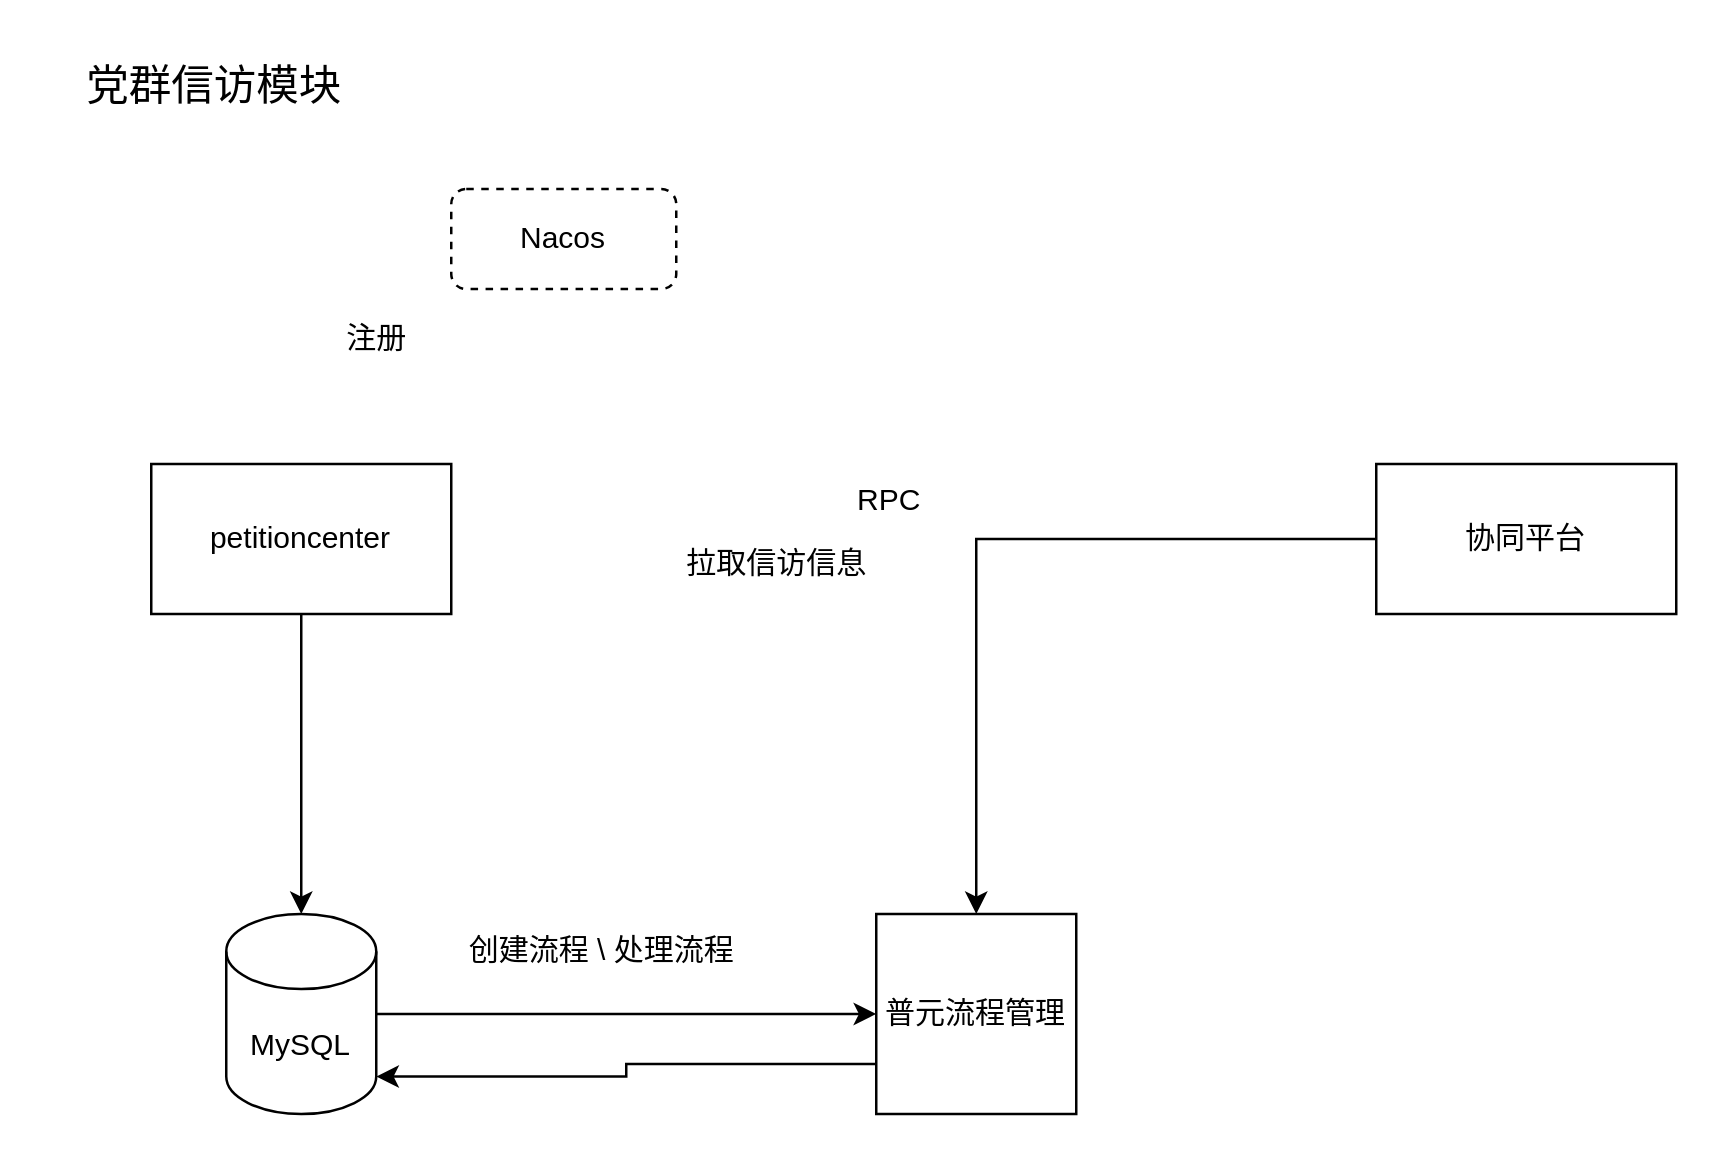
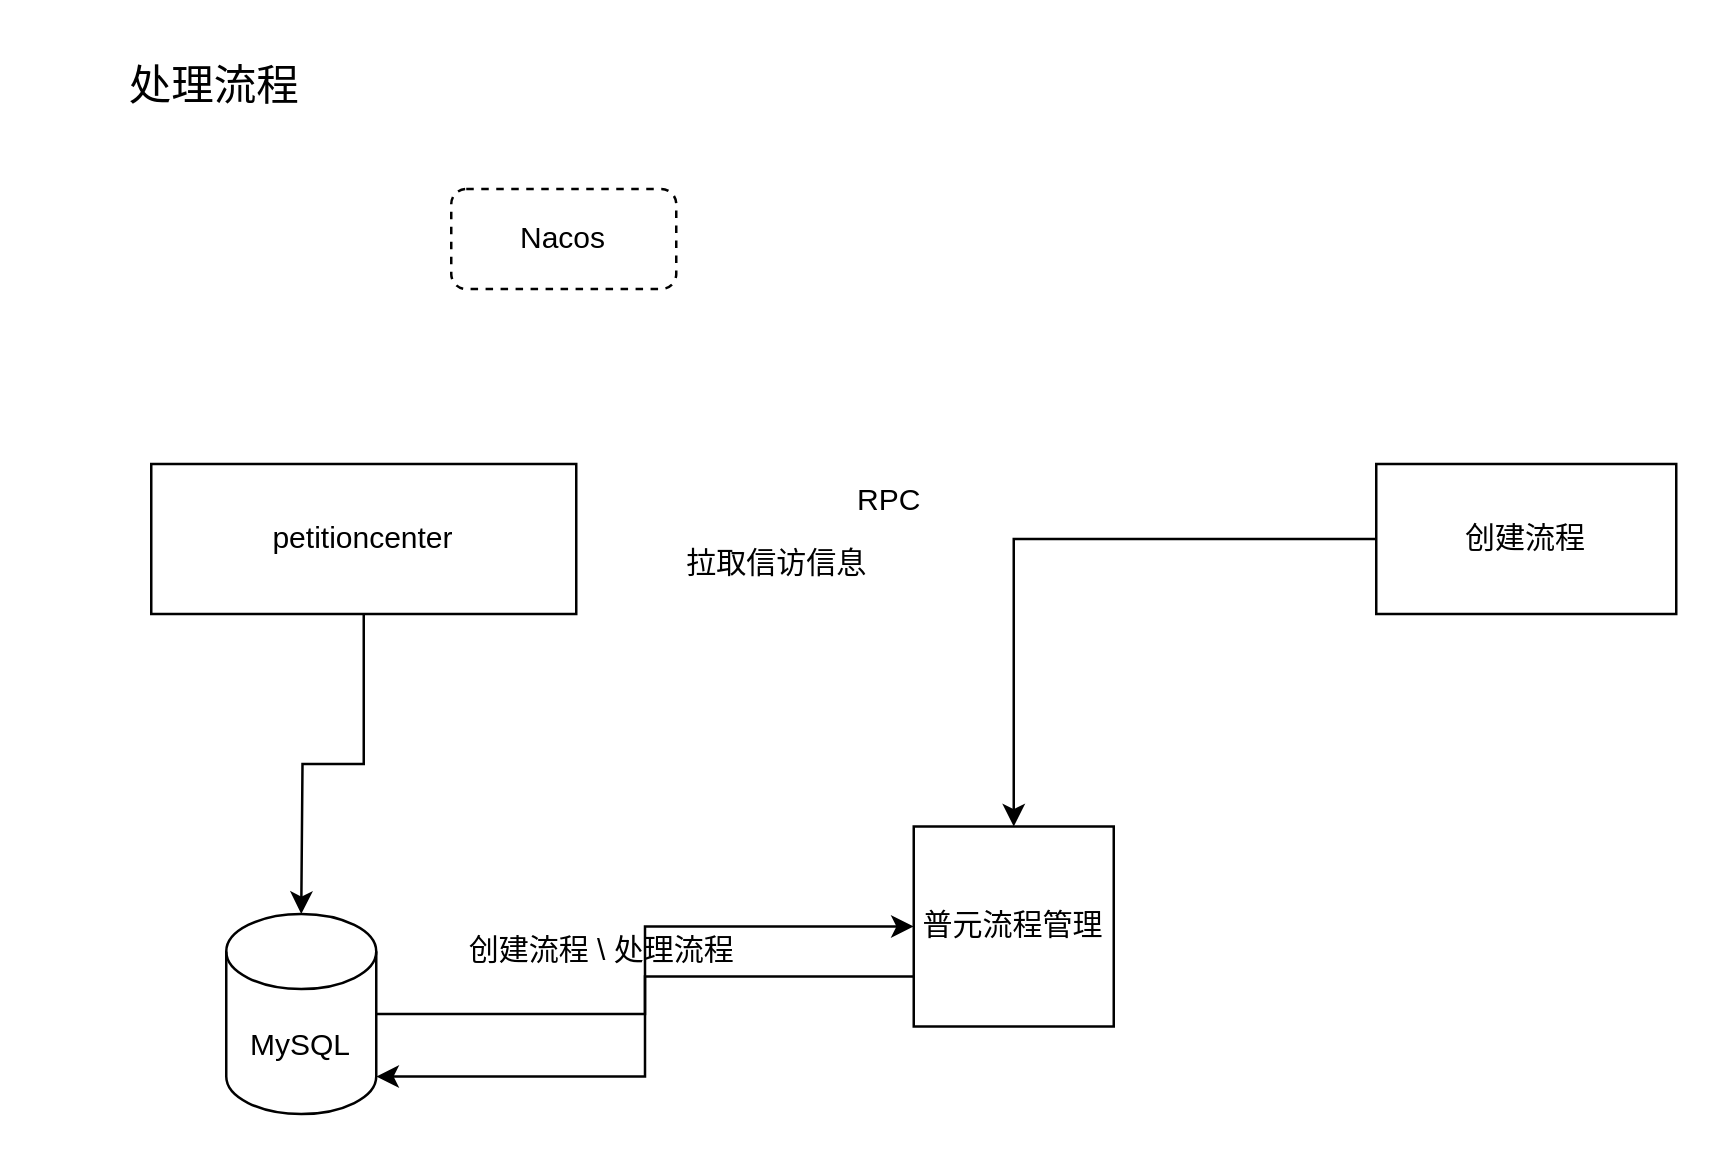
(215, 89) -> (215, 89)
(376, 339) -> none
(301, 539) -> (364, 539)
(1526, 539) -> (1526, 539)
(976, 1014) -> (1014, 926)
